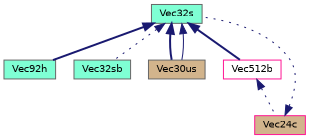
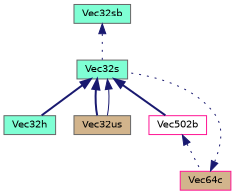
(136, 45) -> (102, 47)
(30, 70) -> (30, 125)
(177, 70) -> (102, 125)
(252, 70) -> (178, 125)
(280, 125) -> (206, 181)
